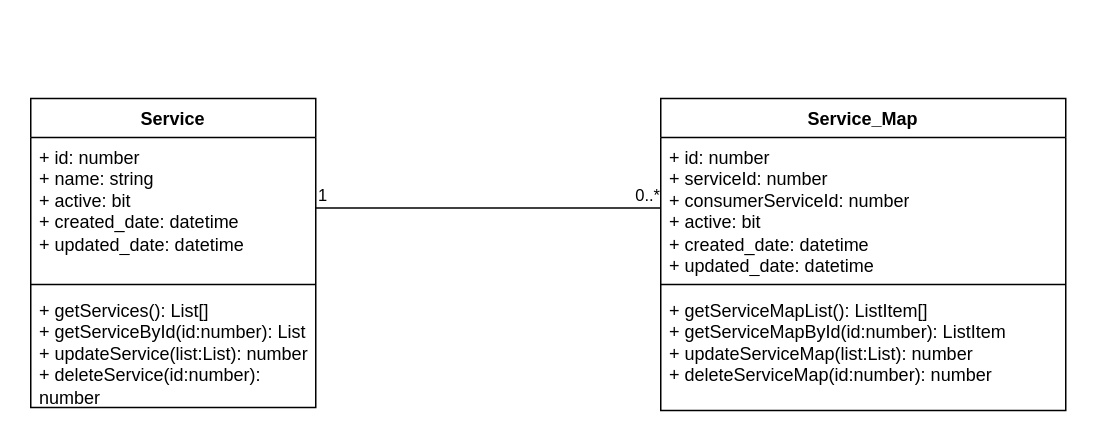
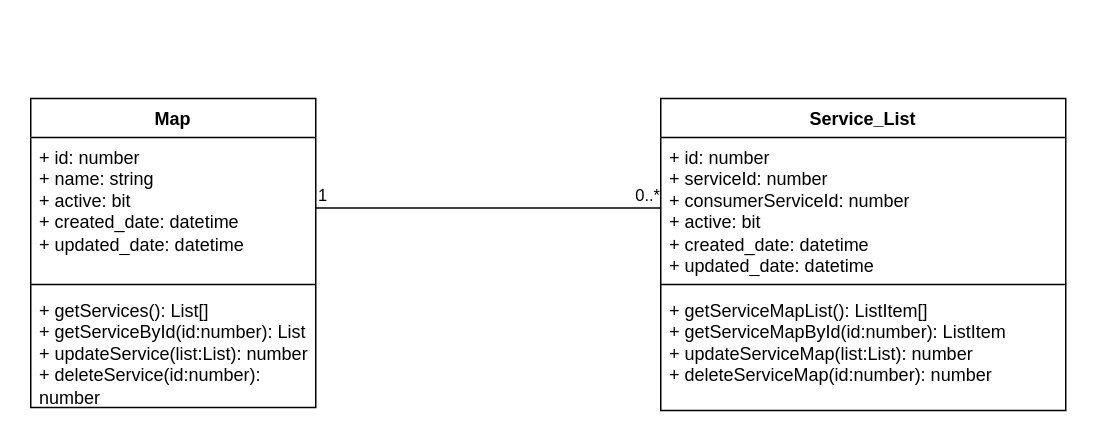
(173, 120) -> (173, 120)
(863, 120) -> (863, 120)
